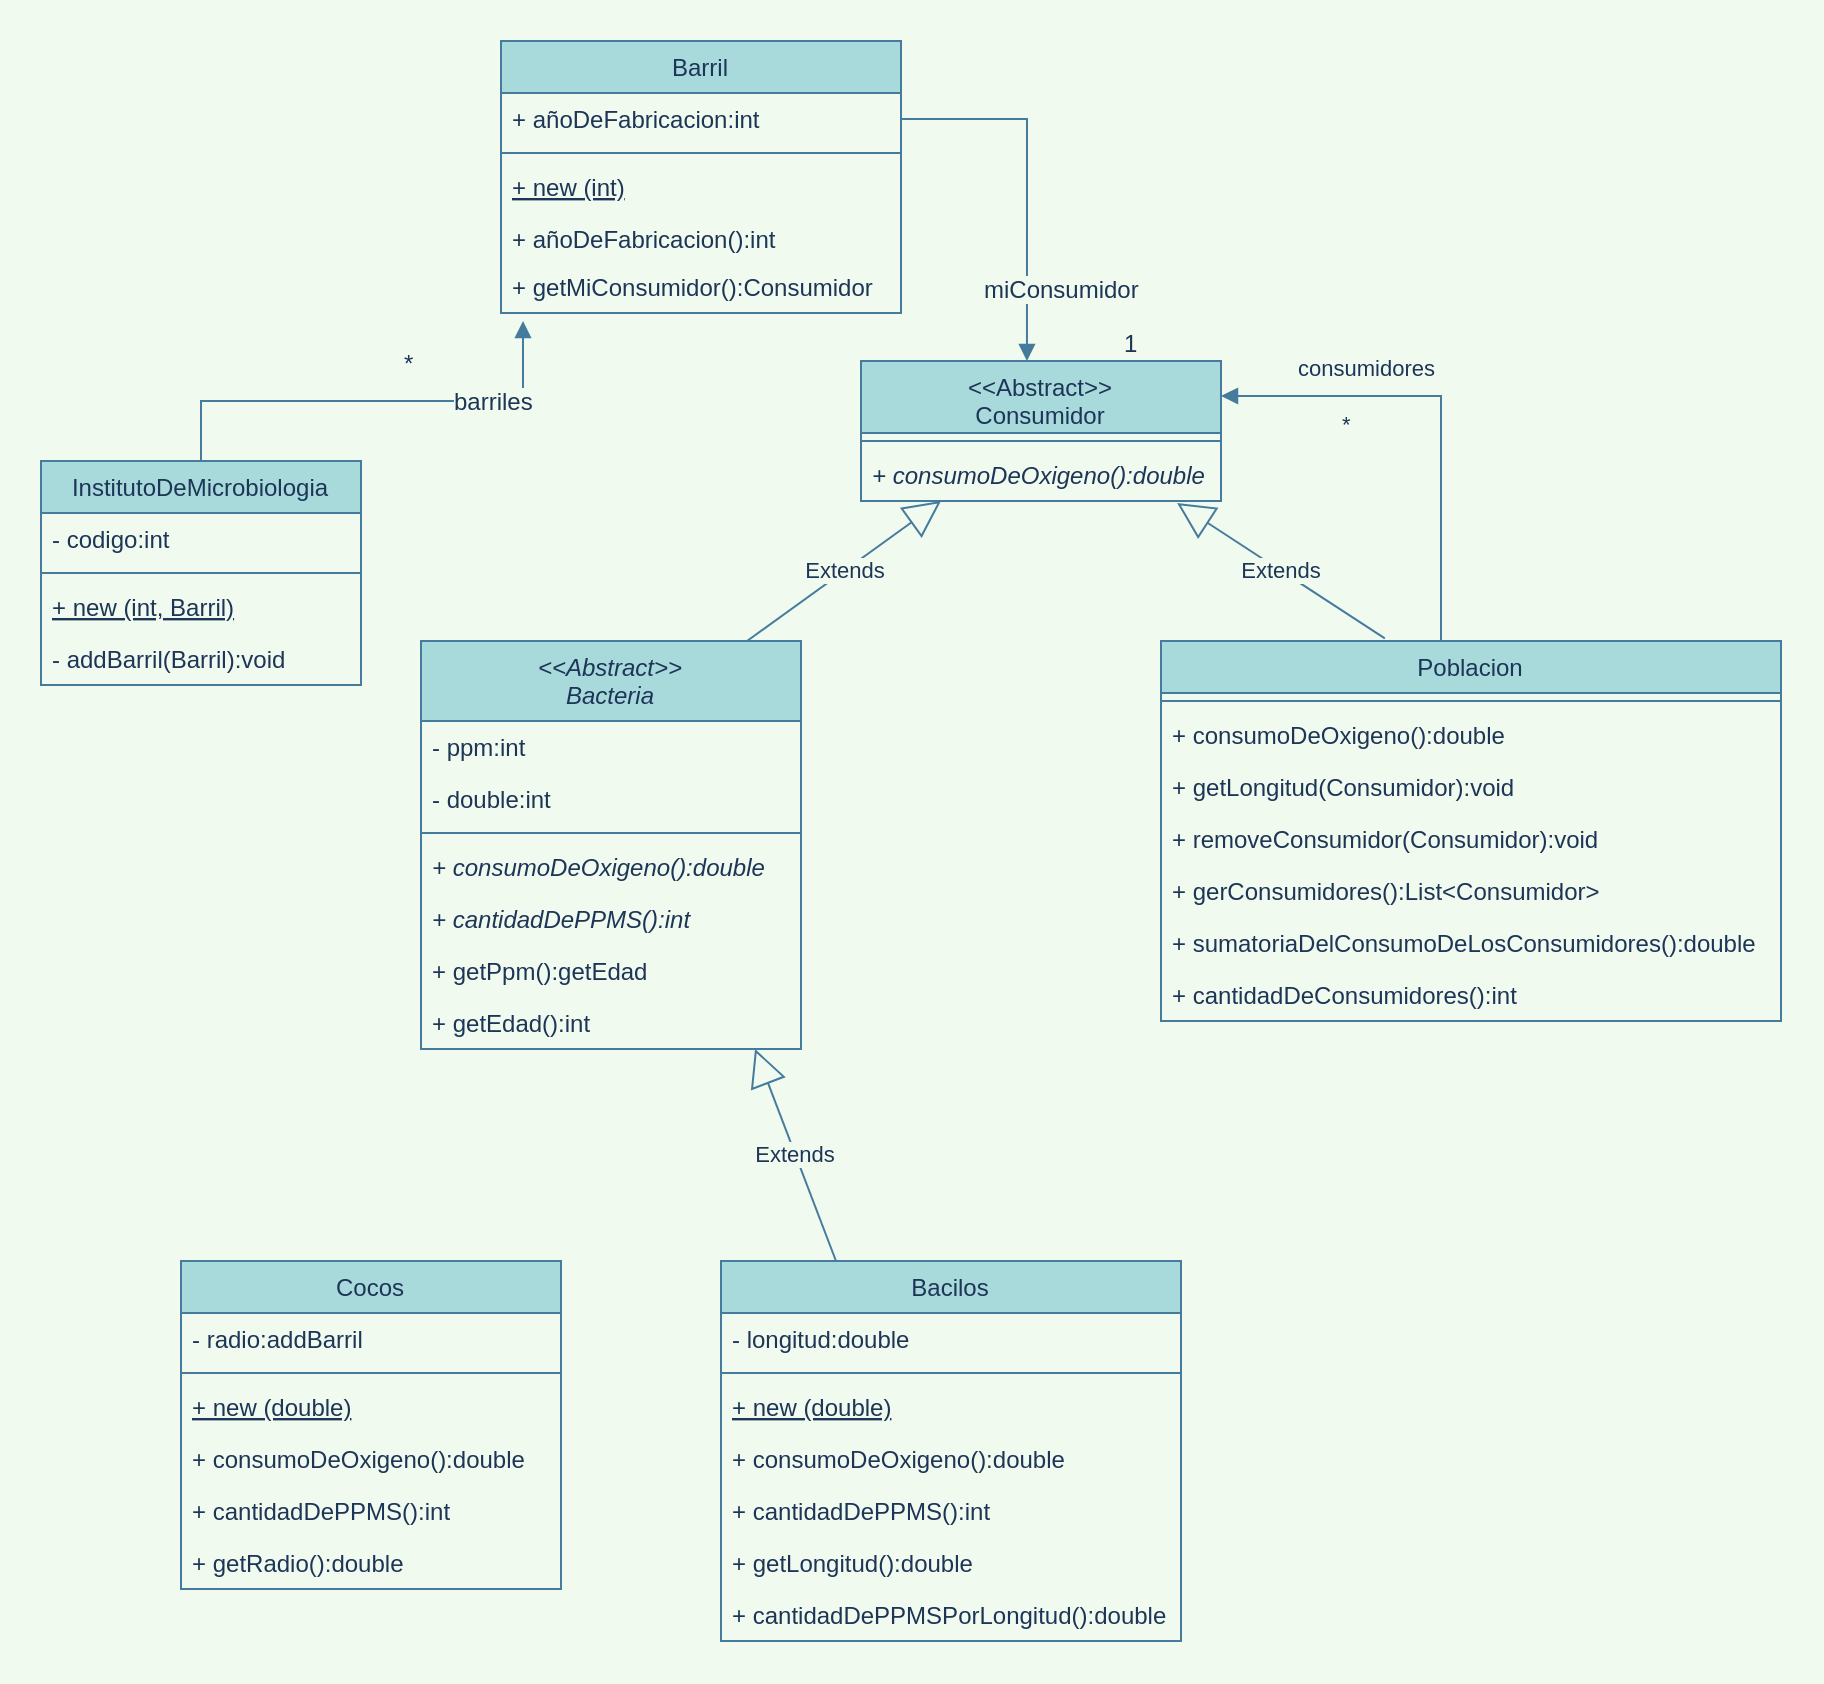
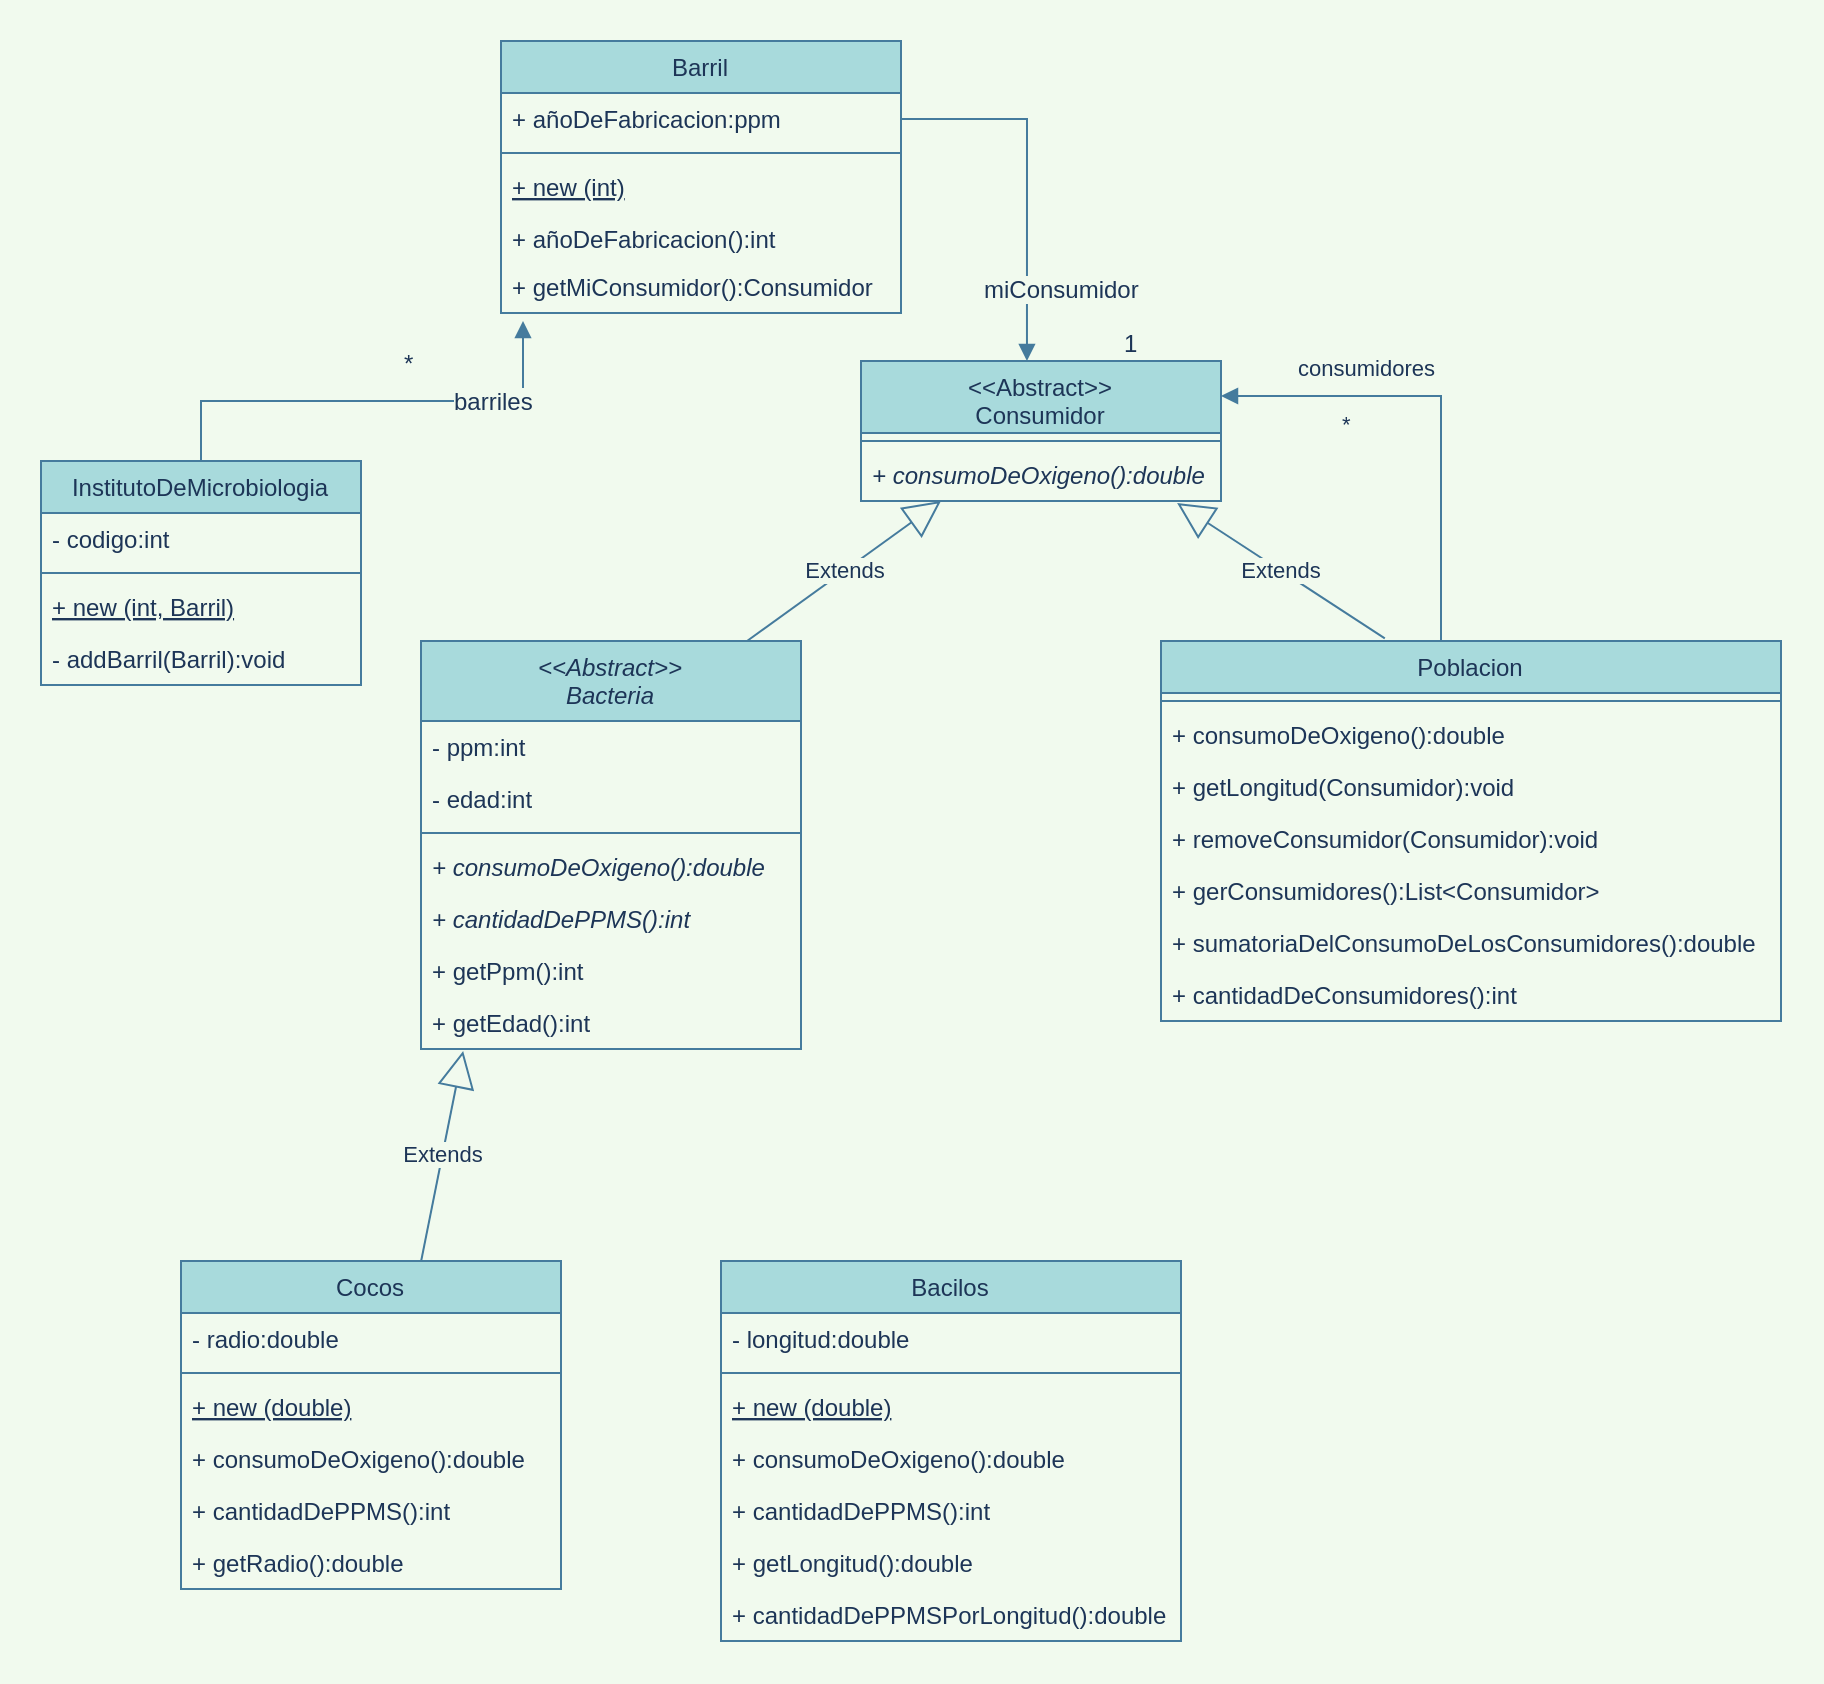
(644, 120) -> (647, 120)
(500, 800) -> (490, 800)
(547, 972) -> (517, 972)
(802, 1172) -> none
none -> (439, 1174)
(291, 1340) -> (274, 1340)
